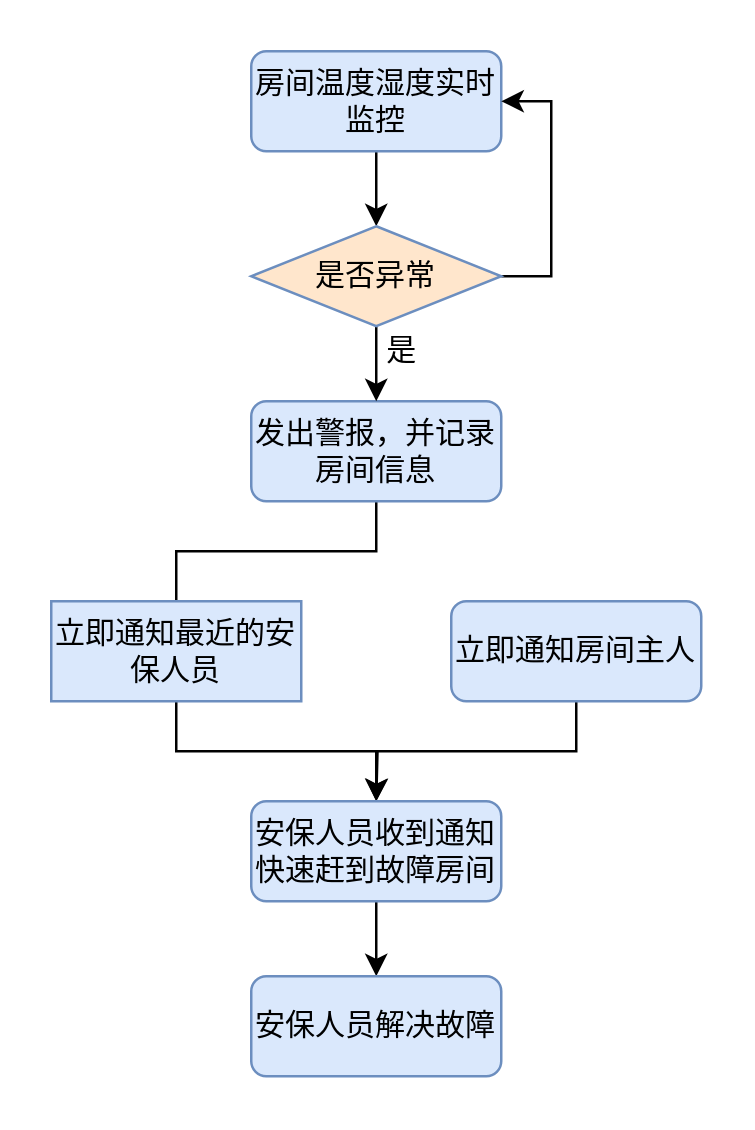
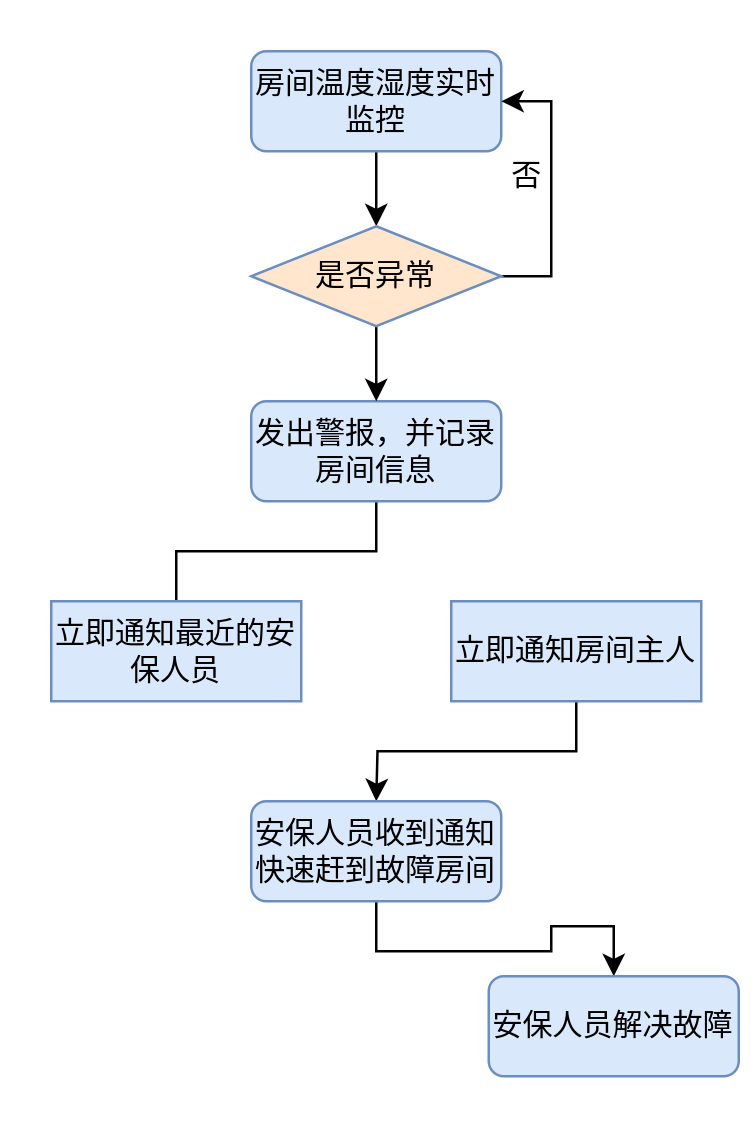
none -> (526, 176)
(401, 351) -> none
(576, 651) -> (576, 651)
(249, 751) -> none
(376, 1026) -> (614, 1026)
